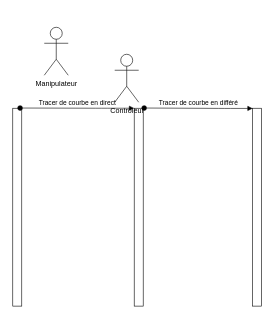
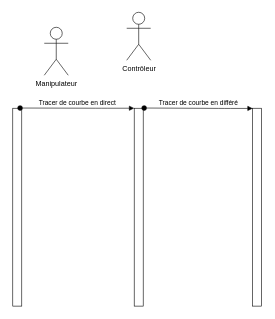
(127, 78) -> (139, 36)
